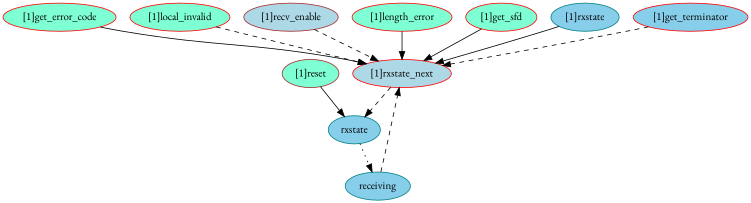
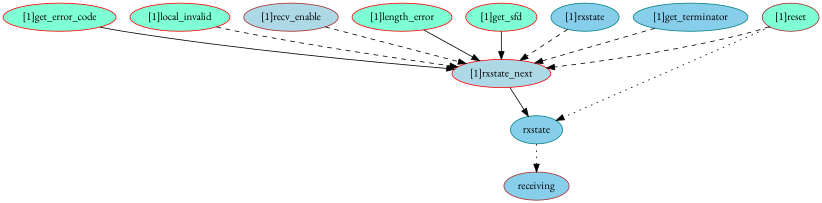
(691, 17) -> (691, 17)
(501, 44) -> (547, 43)
(330, 99) -> (667, 72)
(380, 99) -> (517, 99)
(389, 134) -> (663, 51)
(378, 186) -> (537, 186)
